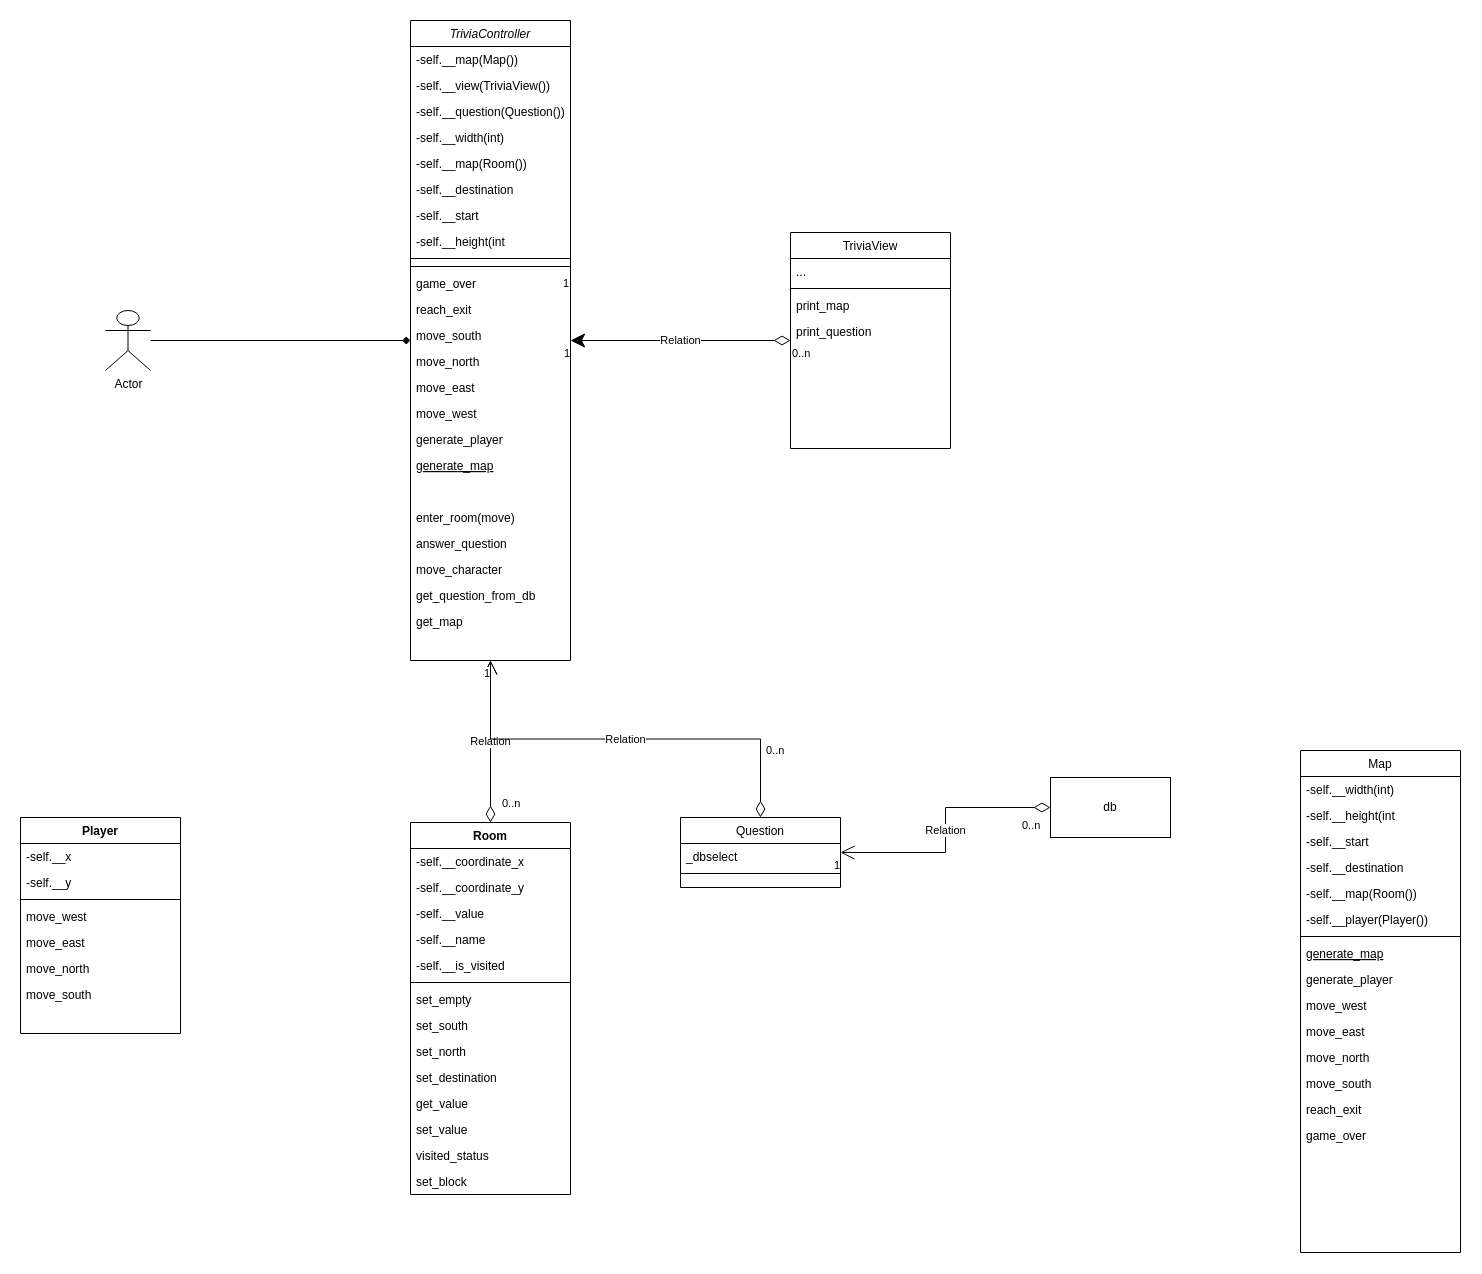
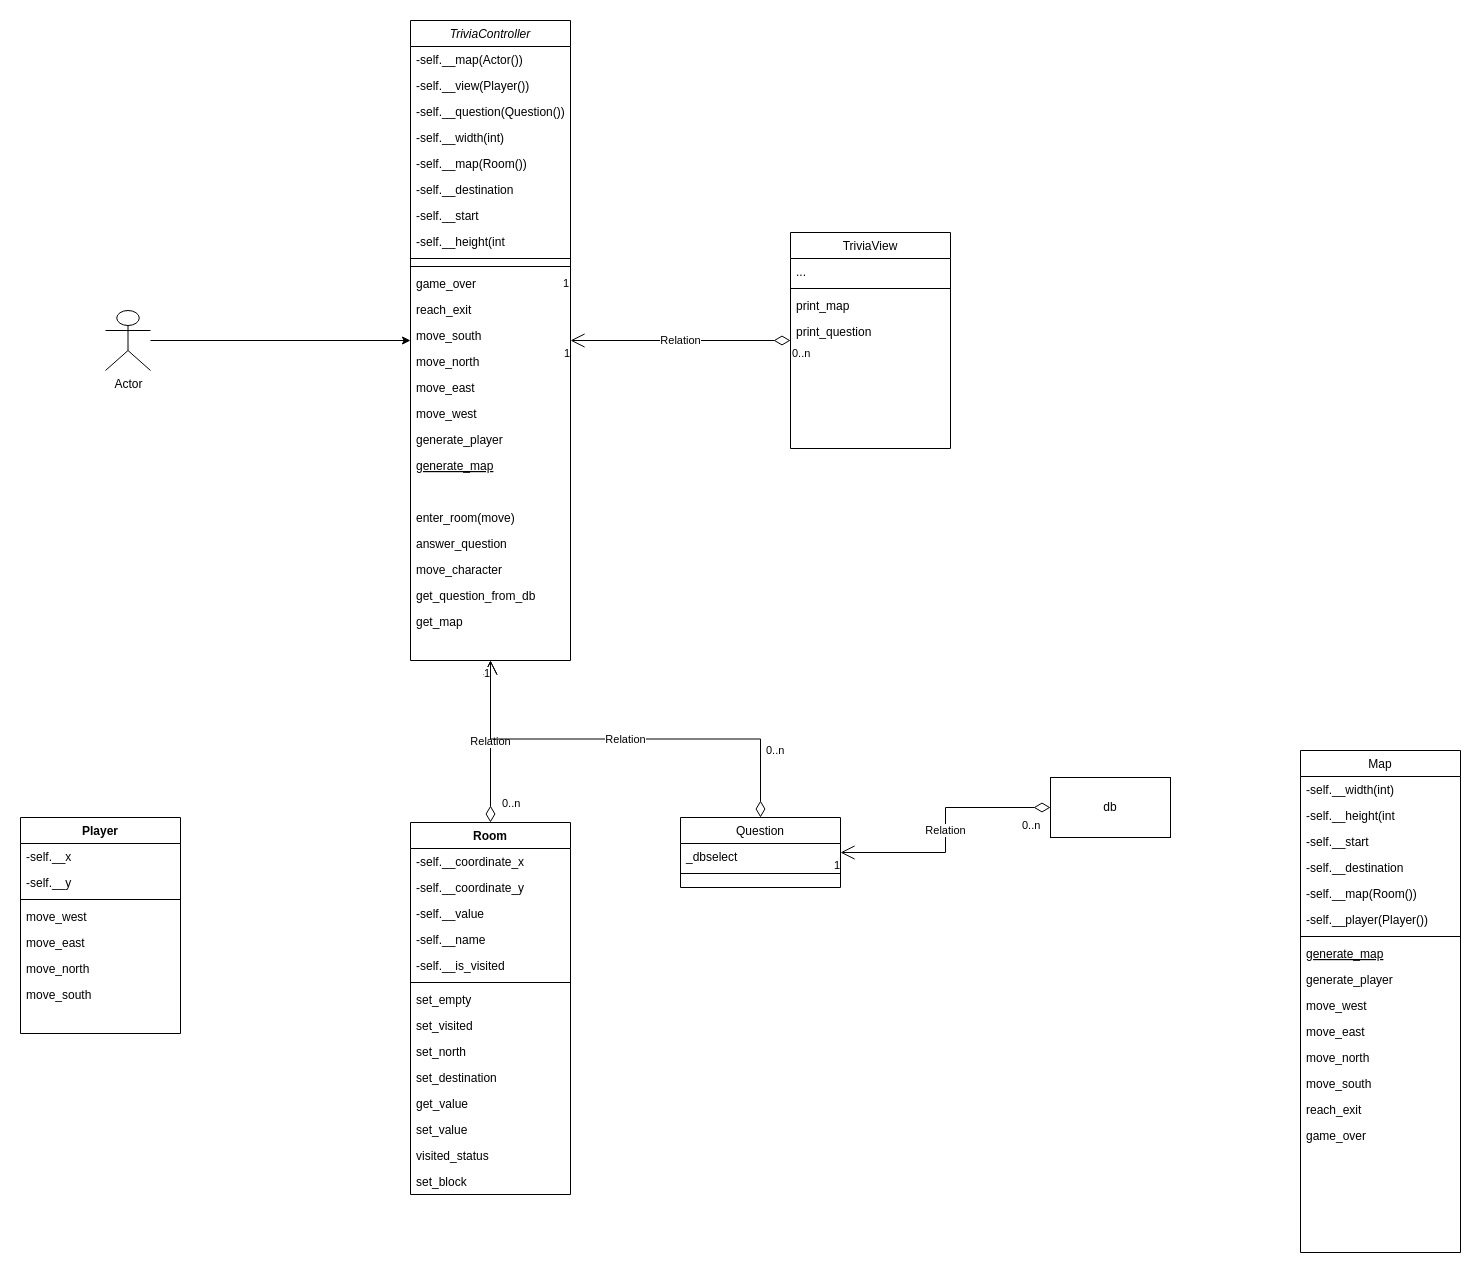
(473, 60) -> (480, 60)
(494, 86) -> (484, 86)
(402, 341) -> (402, 341)
(583, 341) -> (579, 341)
(446, 1026) -> (450, 1026)
